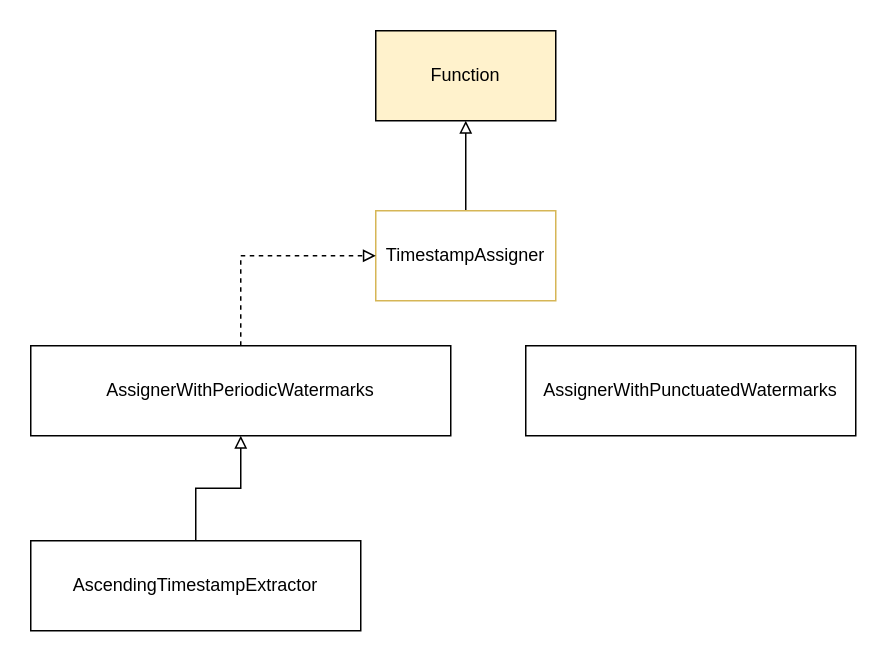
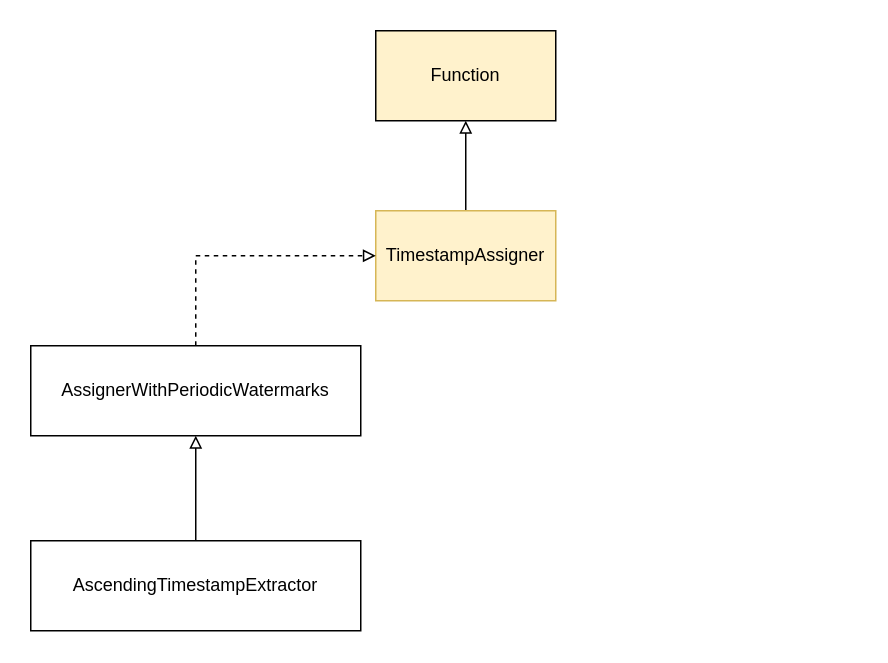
(466, 256) -> (466, 256)
(241, 391) -> (196, 391)
(691, 391) -> none
